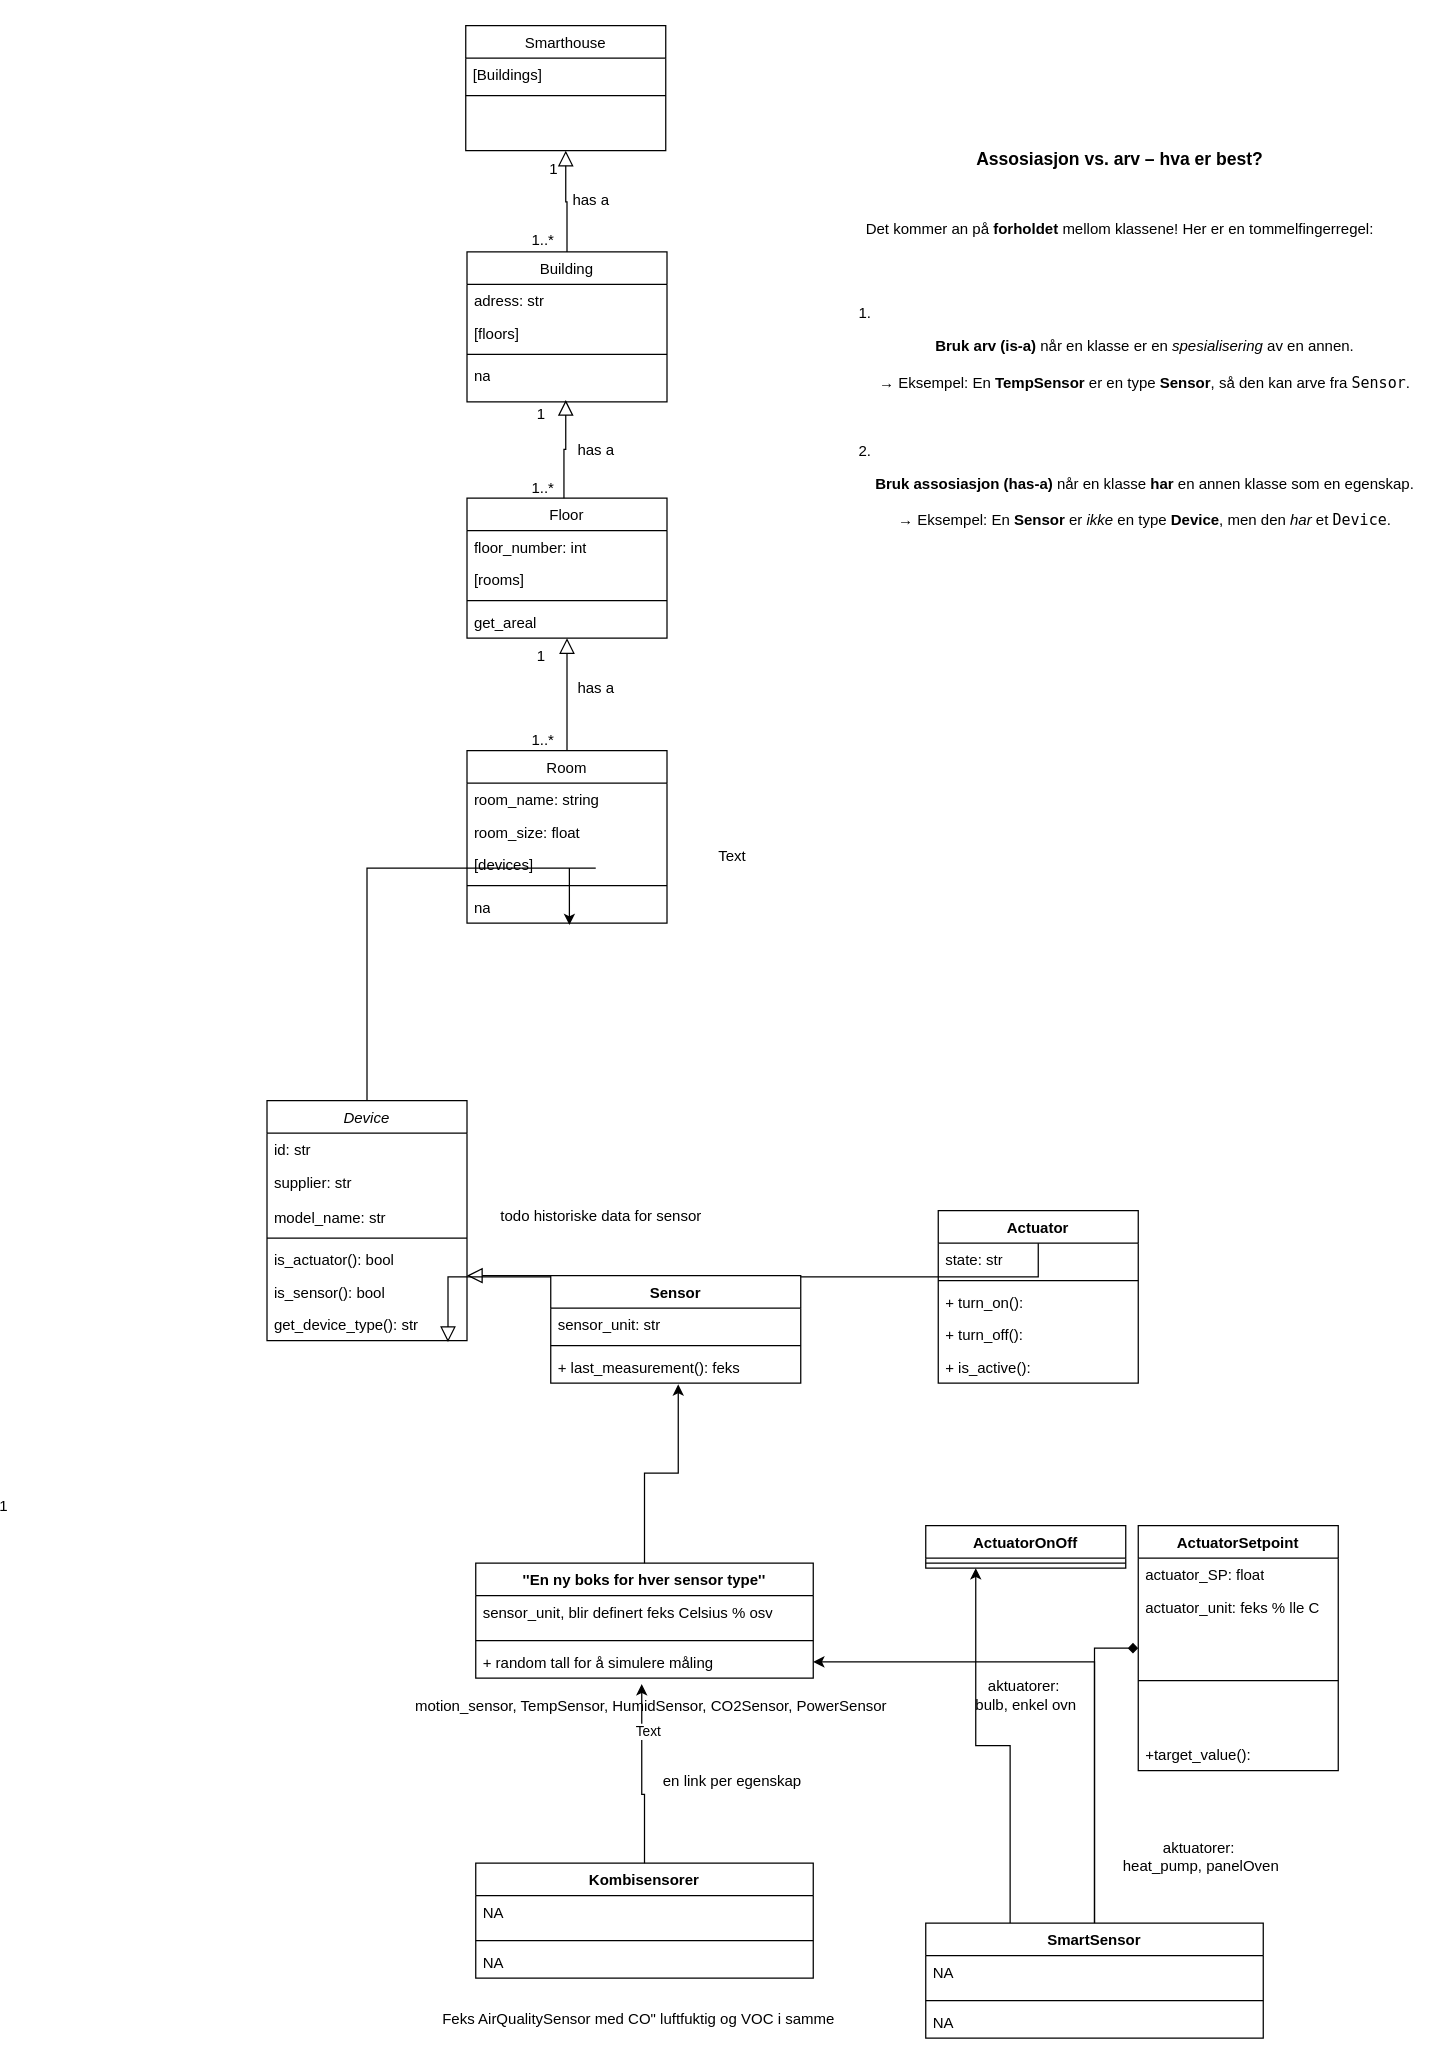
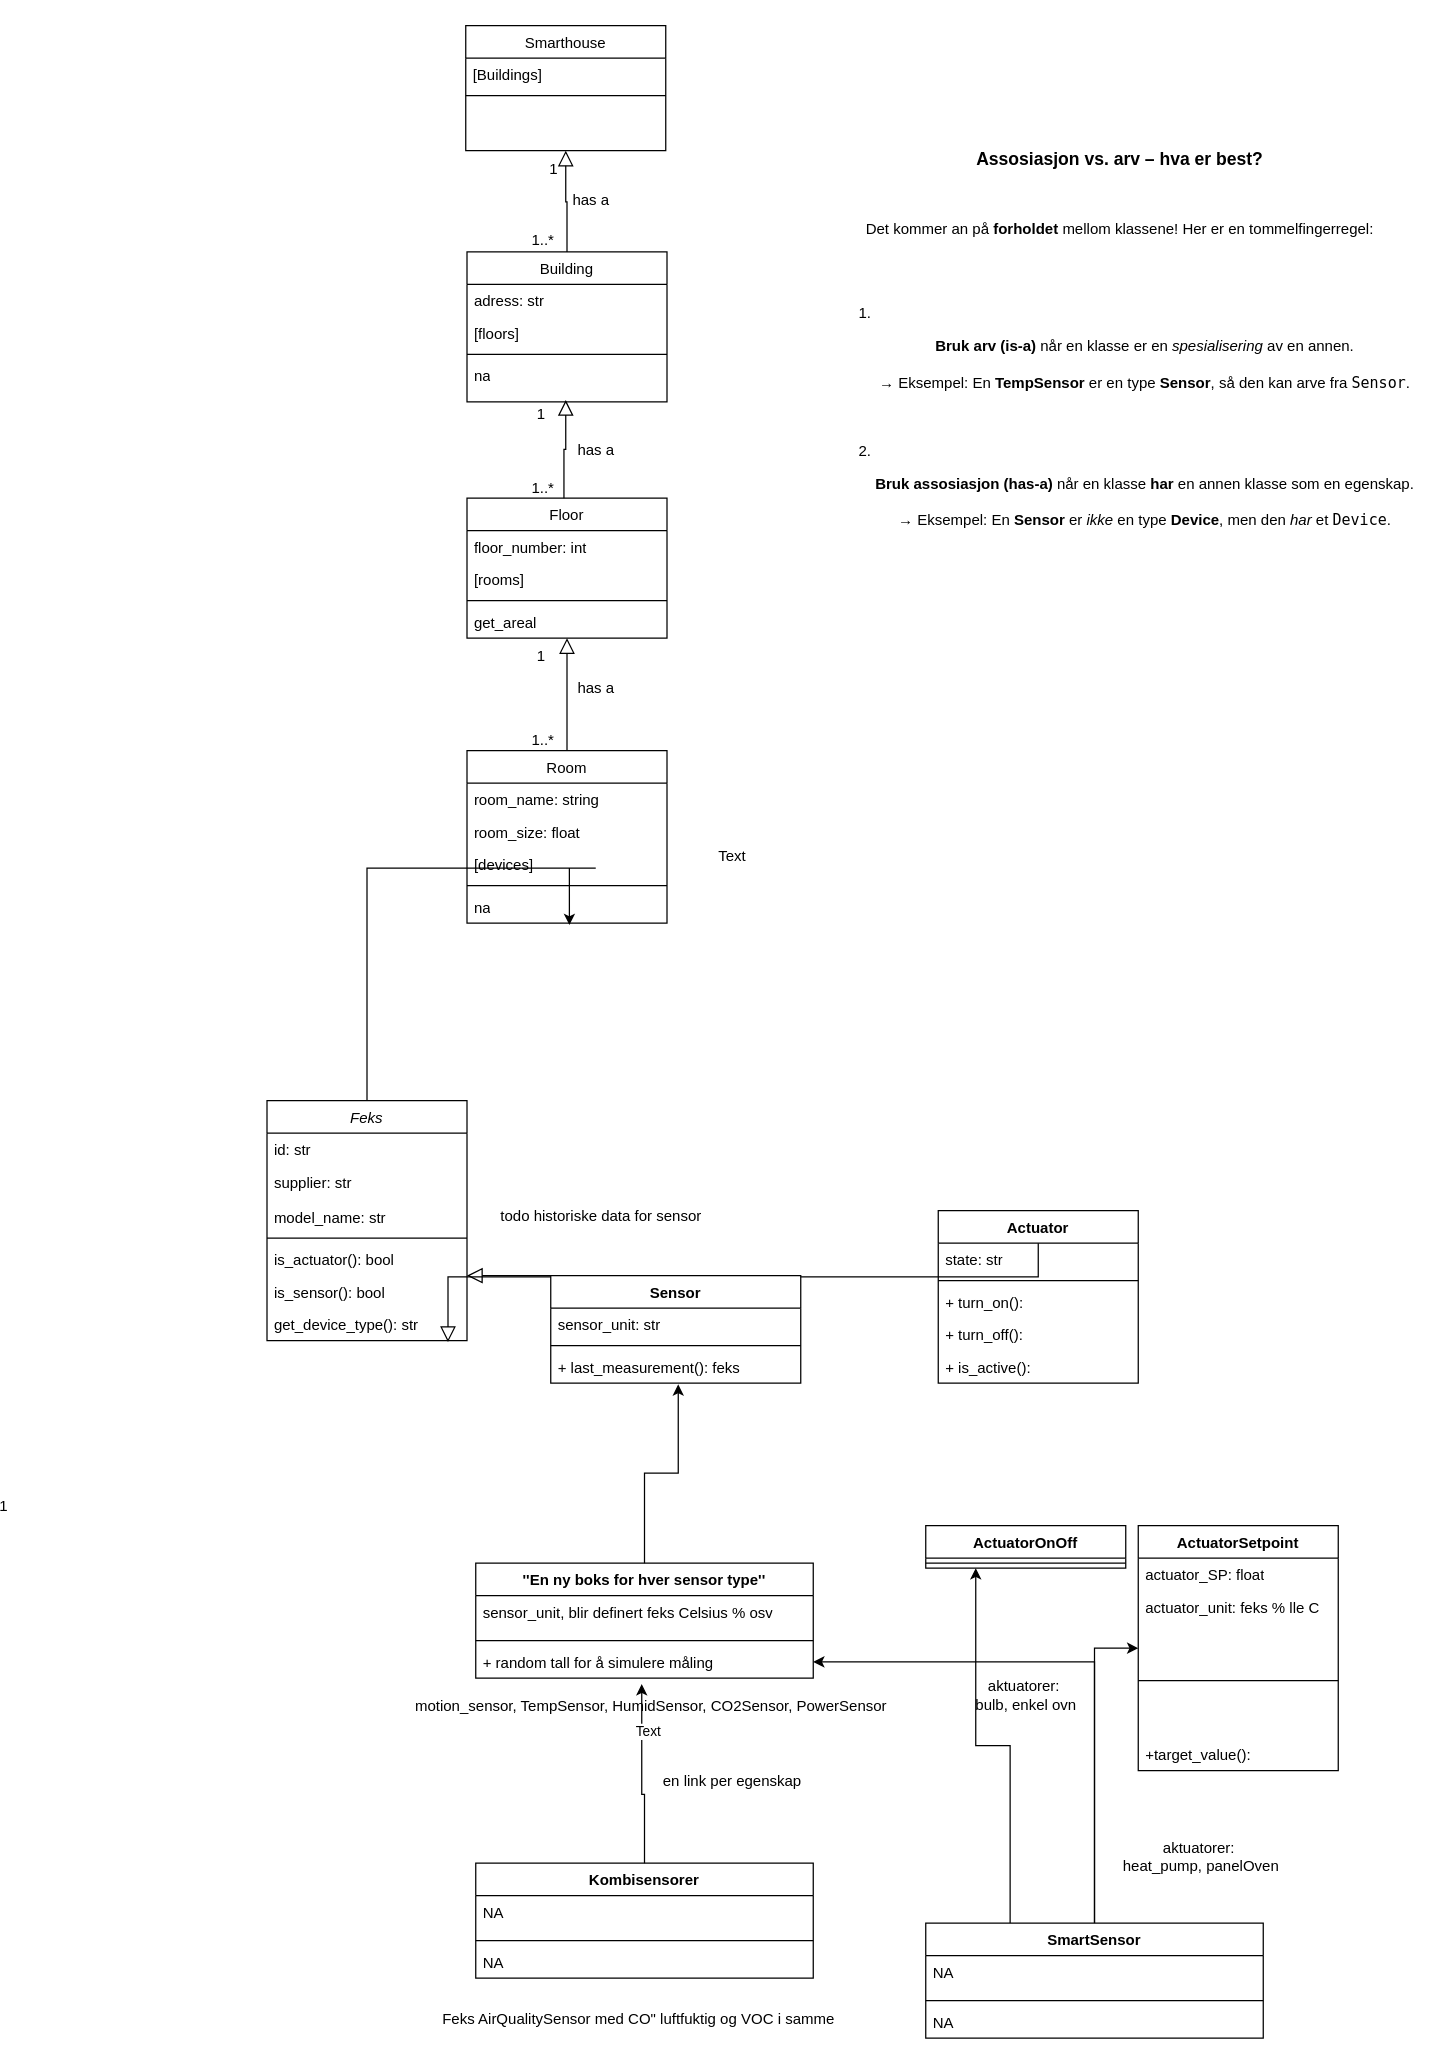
(366, 1118) -> (366, 1118)
(1127, 1648) -> (1128, 1648)
